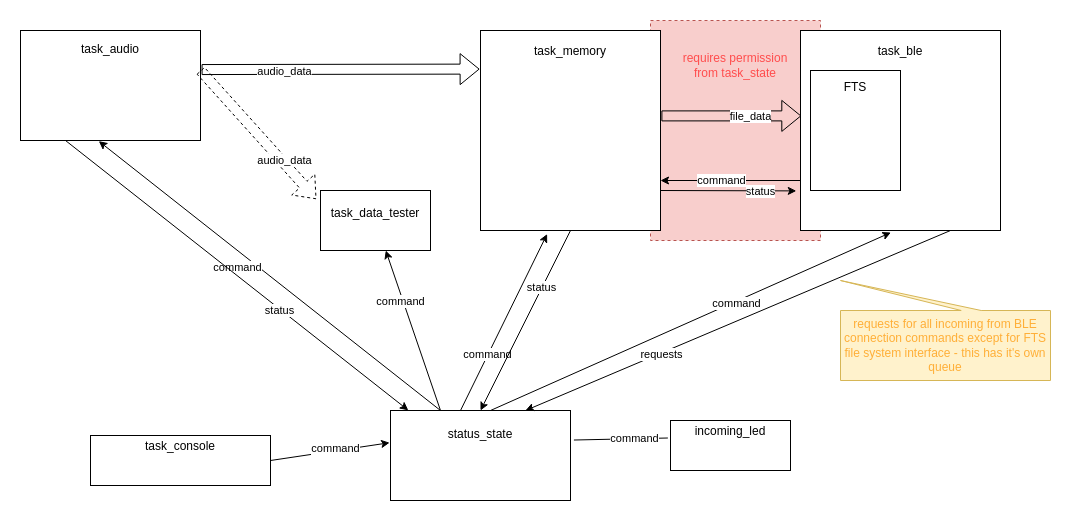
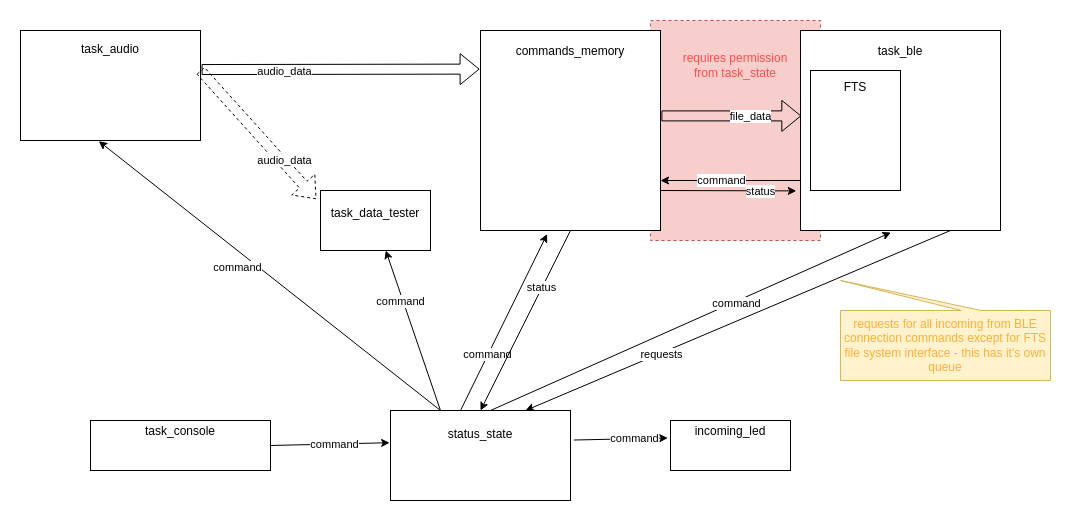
(571, 131) -> (571, 131)
(234, 273) -> none
(662, 438) -> (659, 438)
(181, 461) -> (181, 446)
